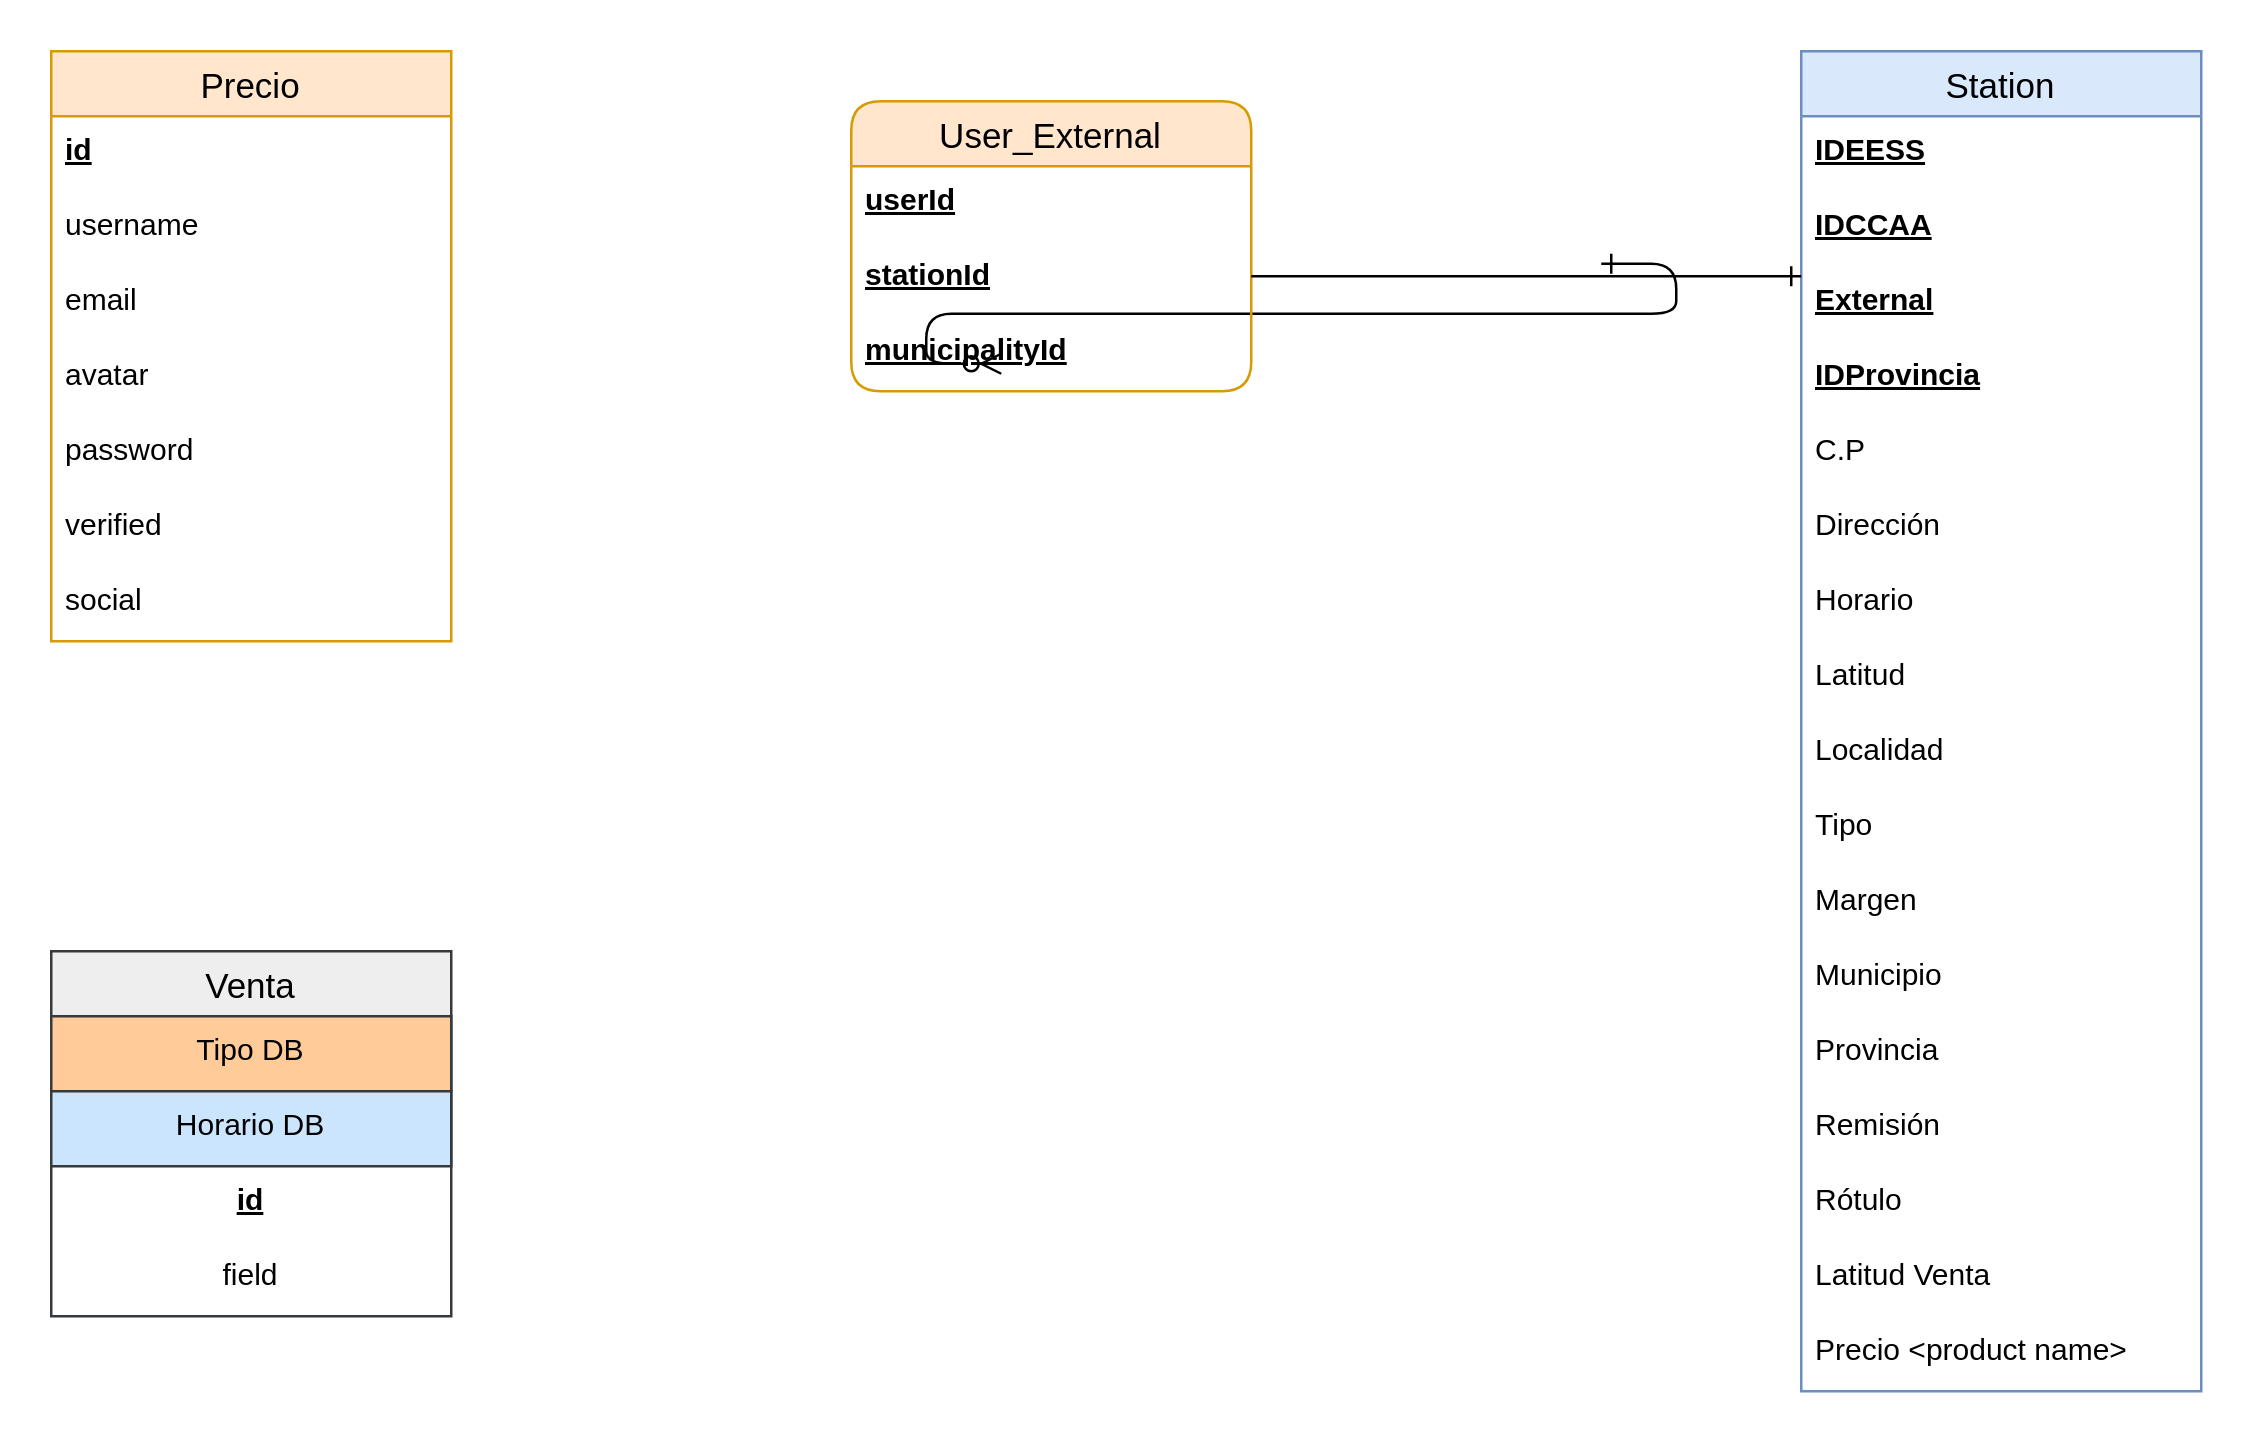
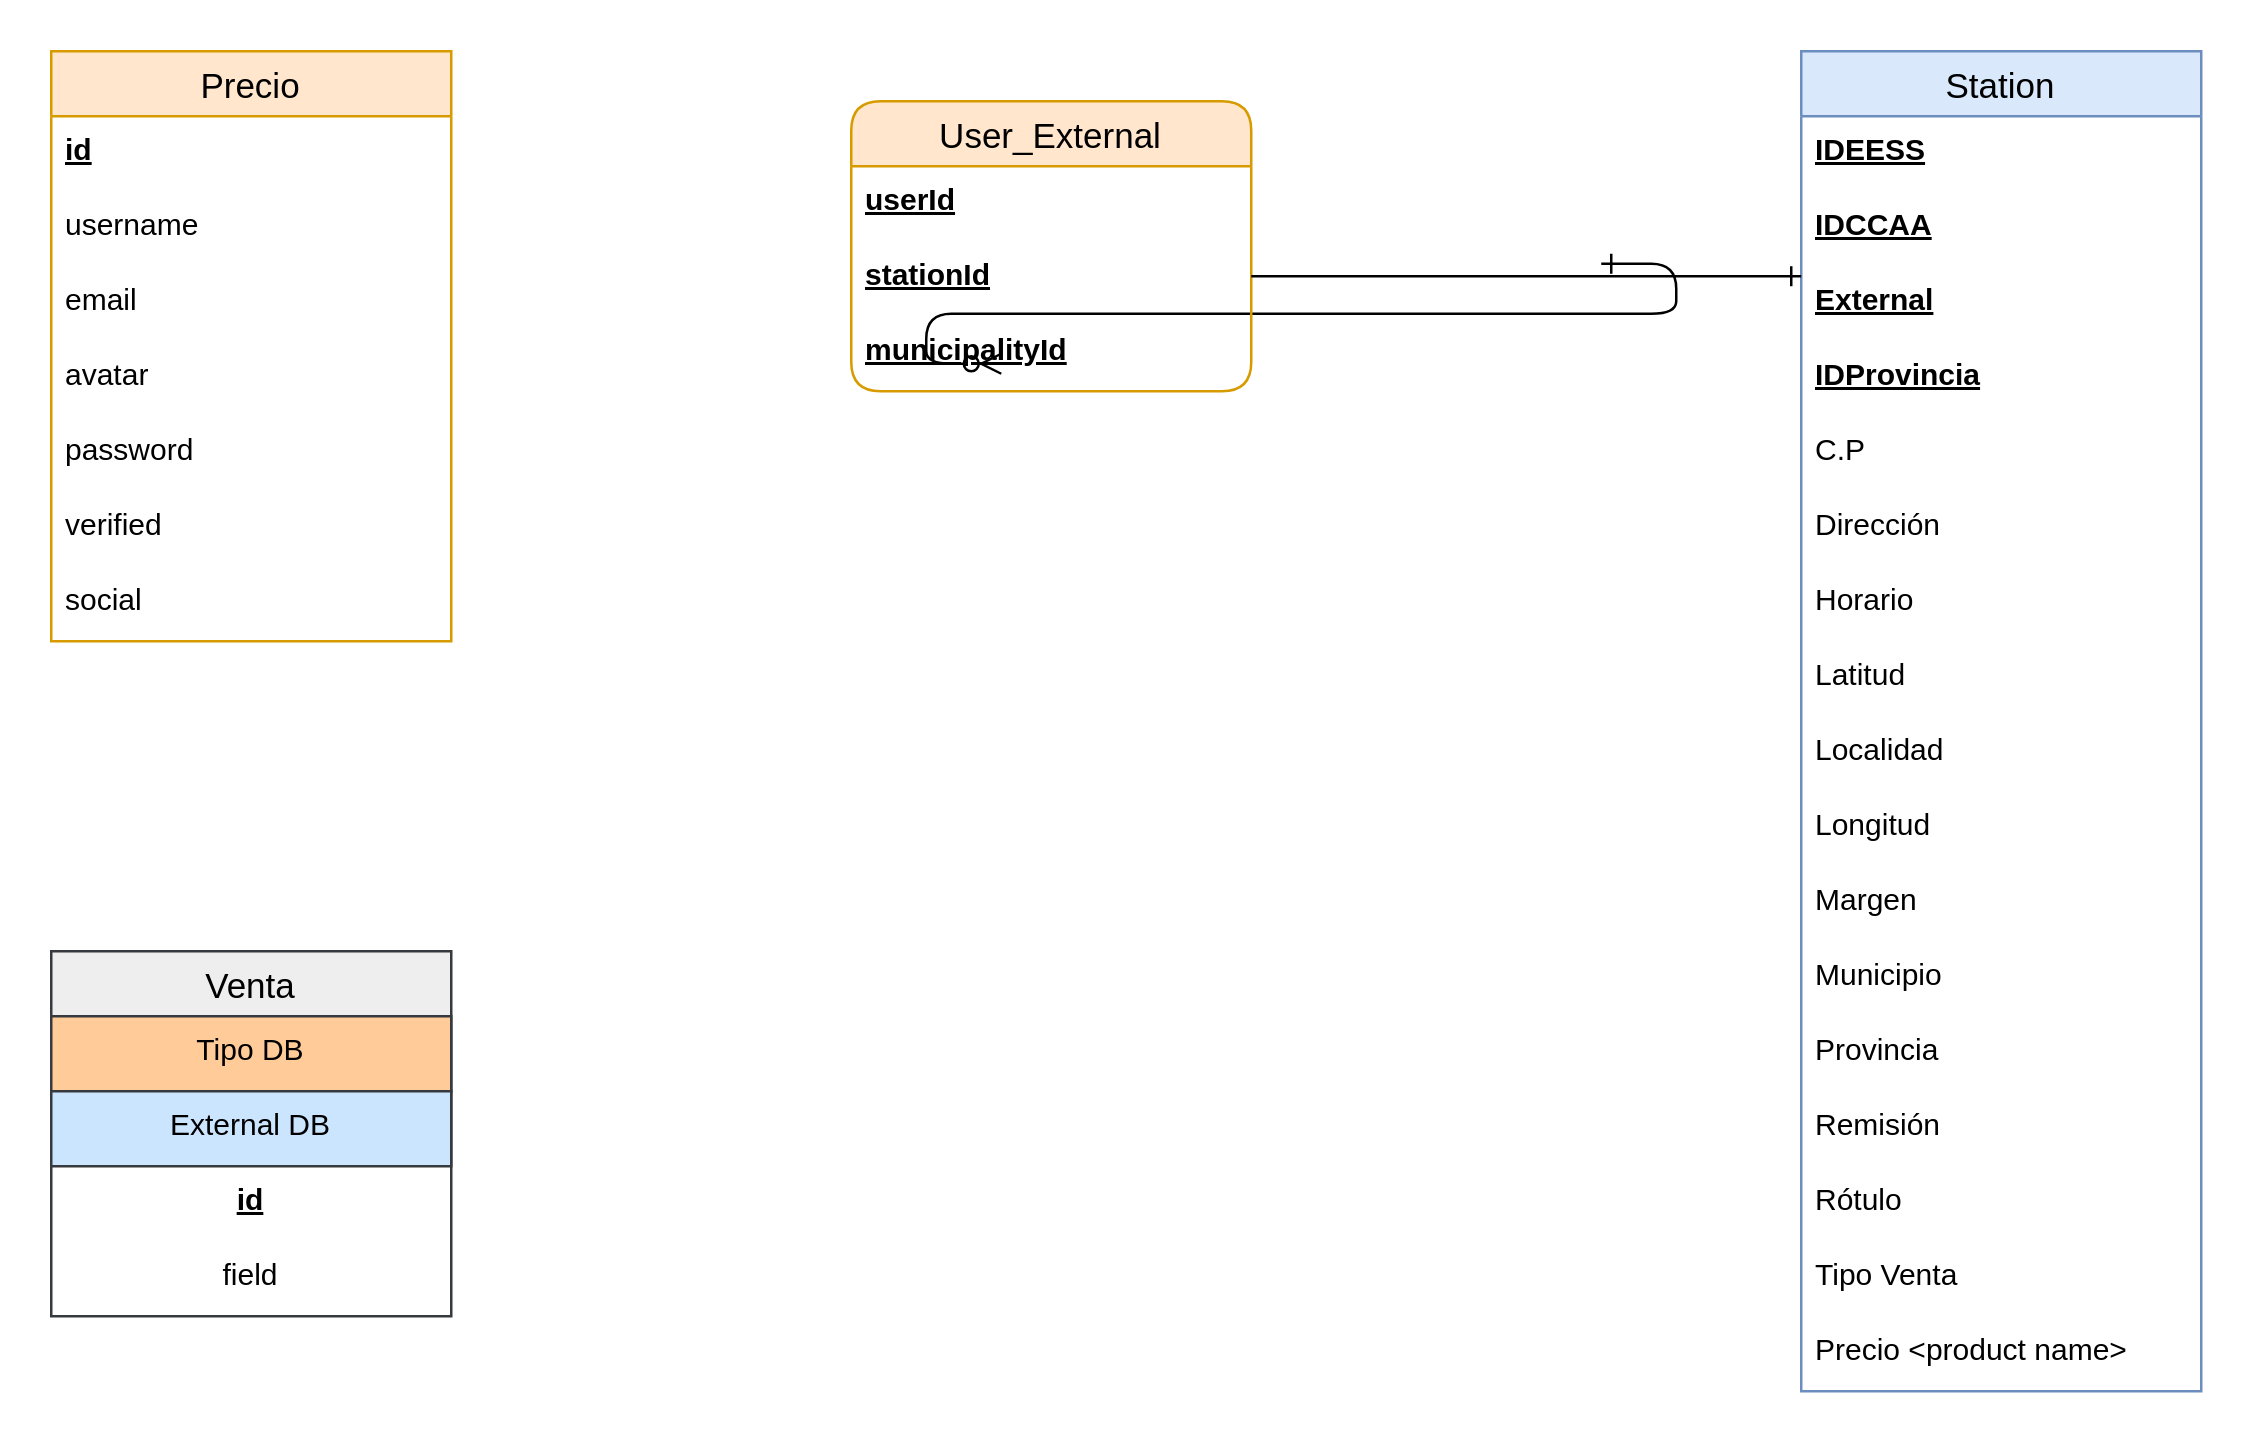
(1845, 825) -> (1878, 825)
(250, 1125) -> (250, 1125)
(1916, 1275) -> (1891, 1275)
